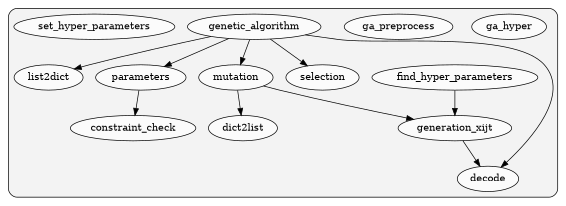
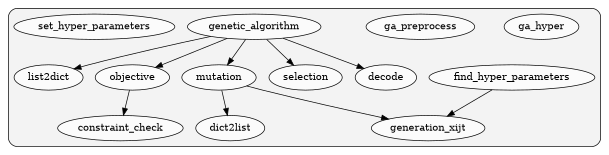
(141, 77) -> (132, 77)
(469, 151) -> none
